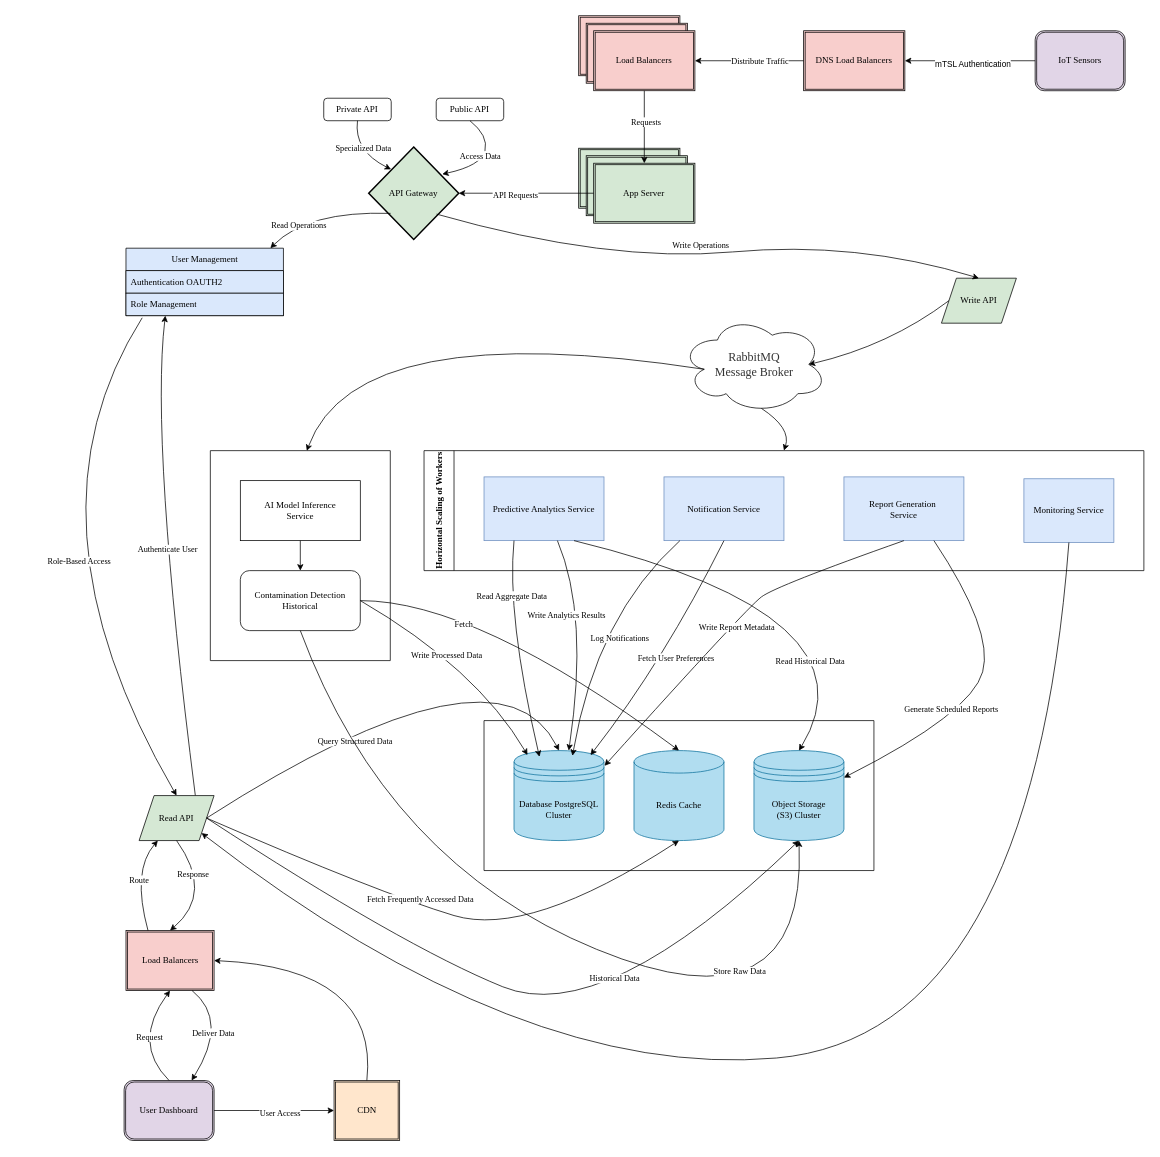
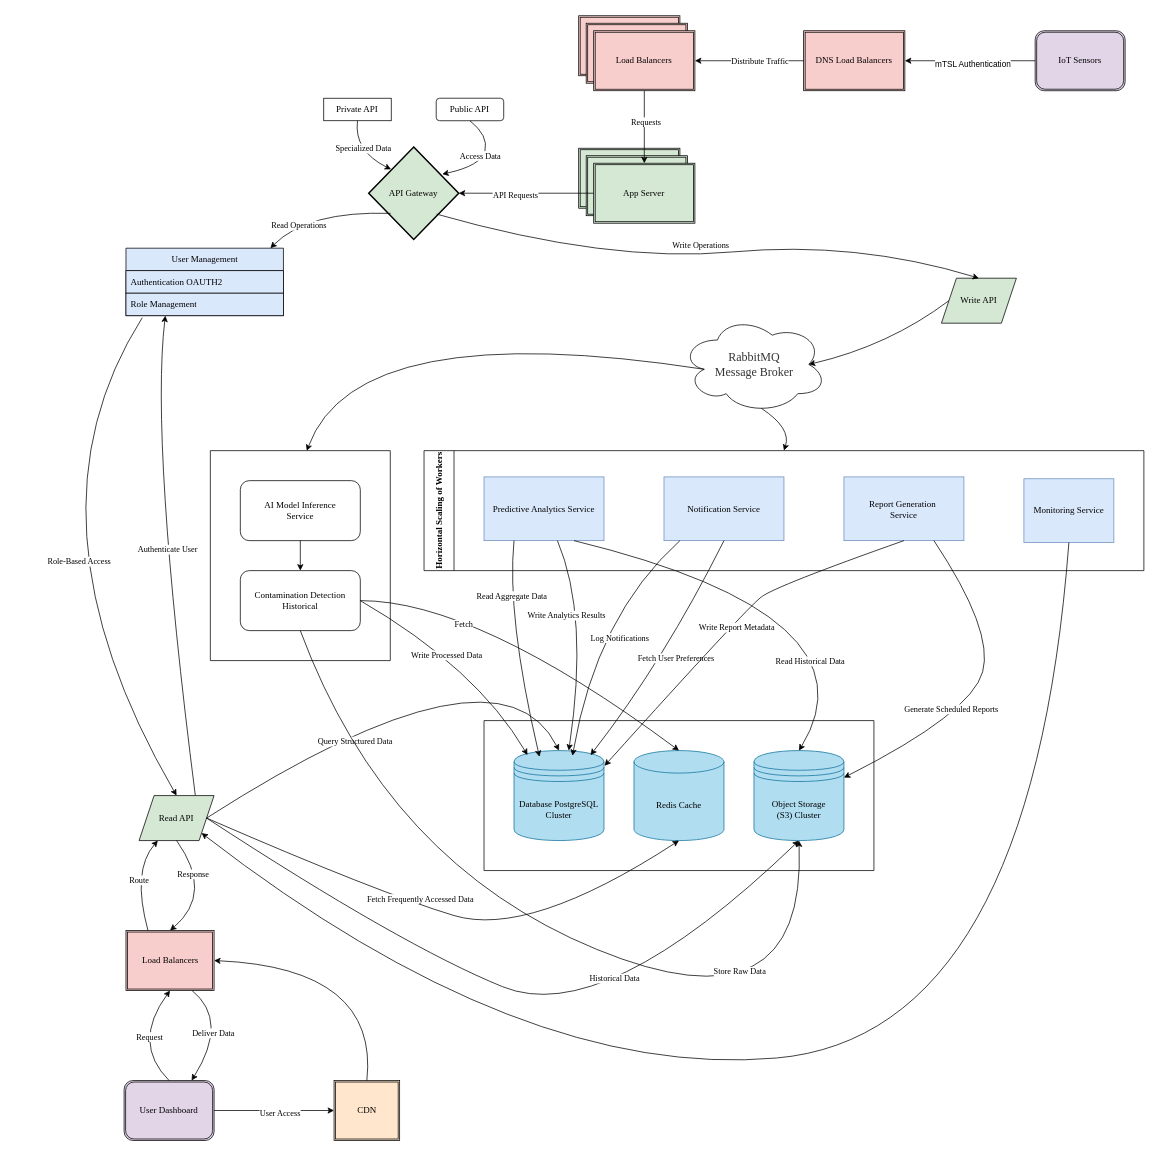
(358, 109) -> (358, 109)
(300, 510) -> (300, 510)
